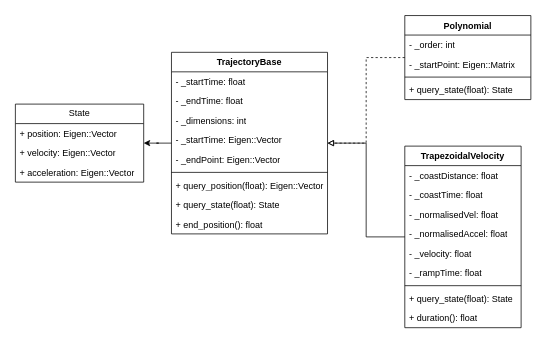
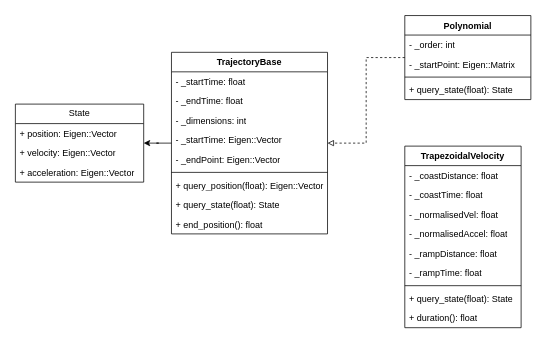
(366, 208) -> none
(447, 254) -> (459, 254)
